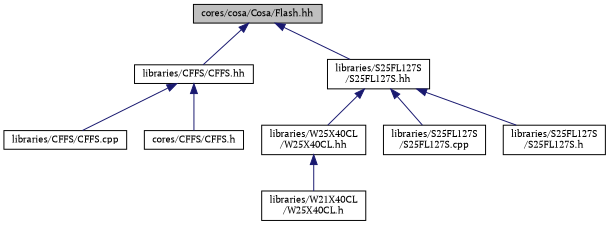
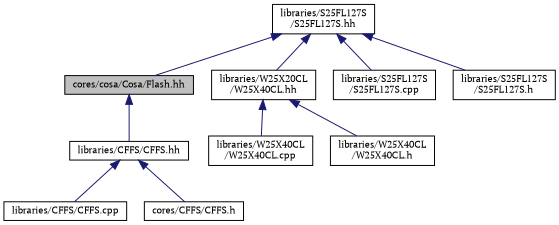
(317, 43) -> (213, 56)
(314, 140) -> (264, 85)
none -> (261, 151)
(314, 206) -> (382, 151)
